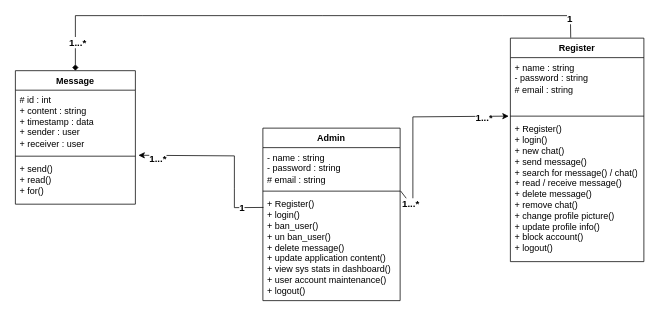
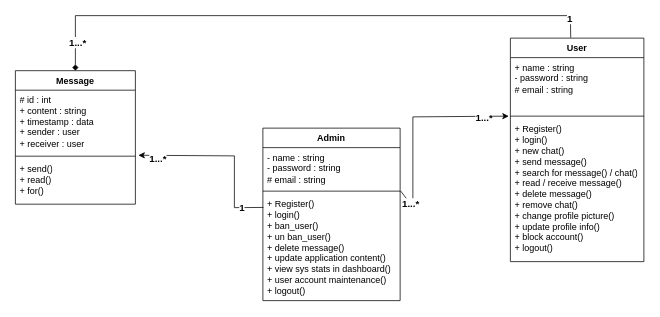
(577, 49) -> (577, 49)
